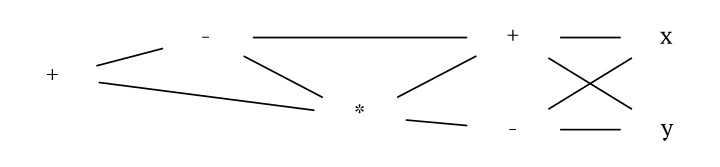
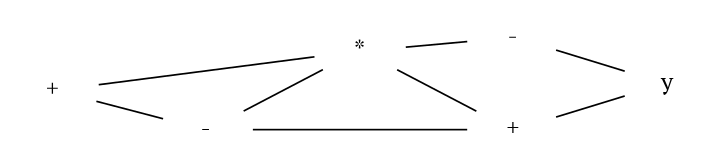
(667, 38) -> none
